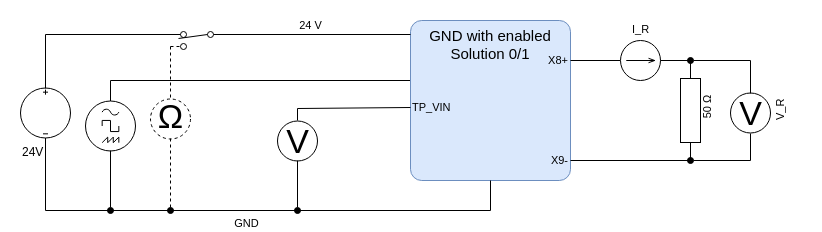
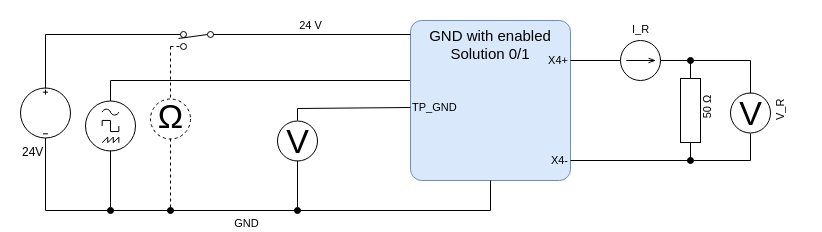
(559, 61) -> (559, 61)
(431, 108) -> (431, 108)
(559, 161) -> (559, 161)
